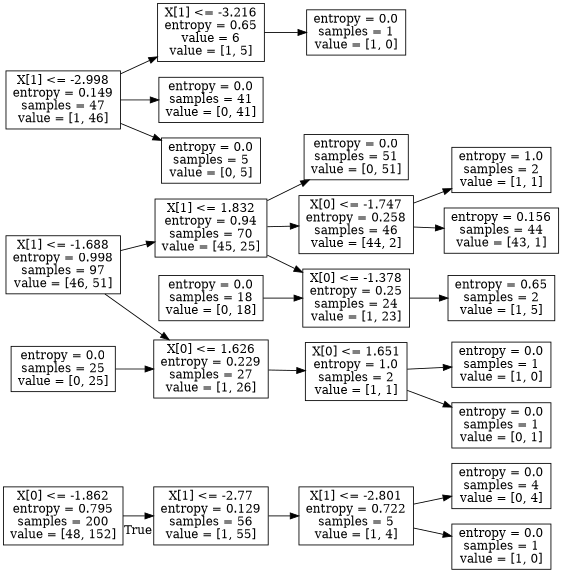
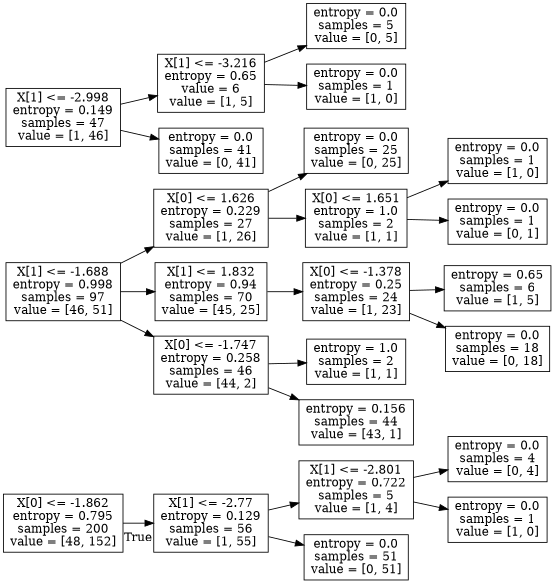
(137, 130) -> (281, 56)
(284, 192) -> (282, 540)
(279, 226) -> (133, 326)
(278, 298) -> (424, 319)
(501, 298) -> (498, 288)
(130, 369) -> (284, 184)
